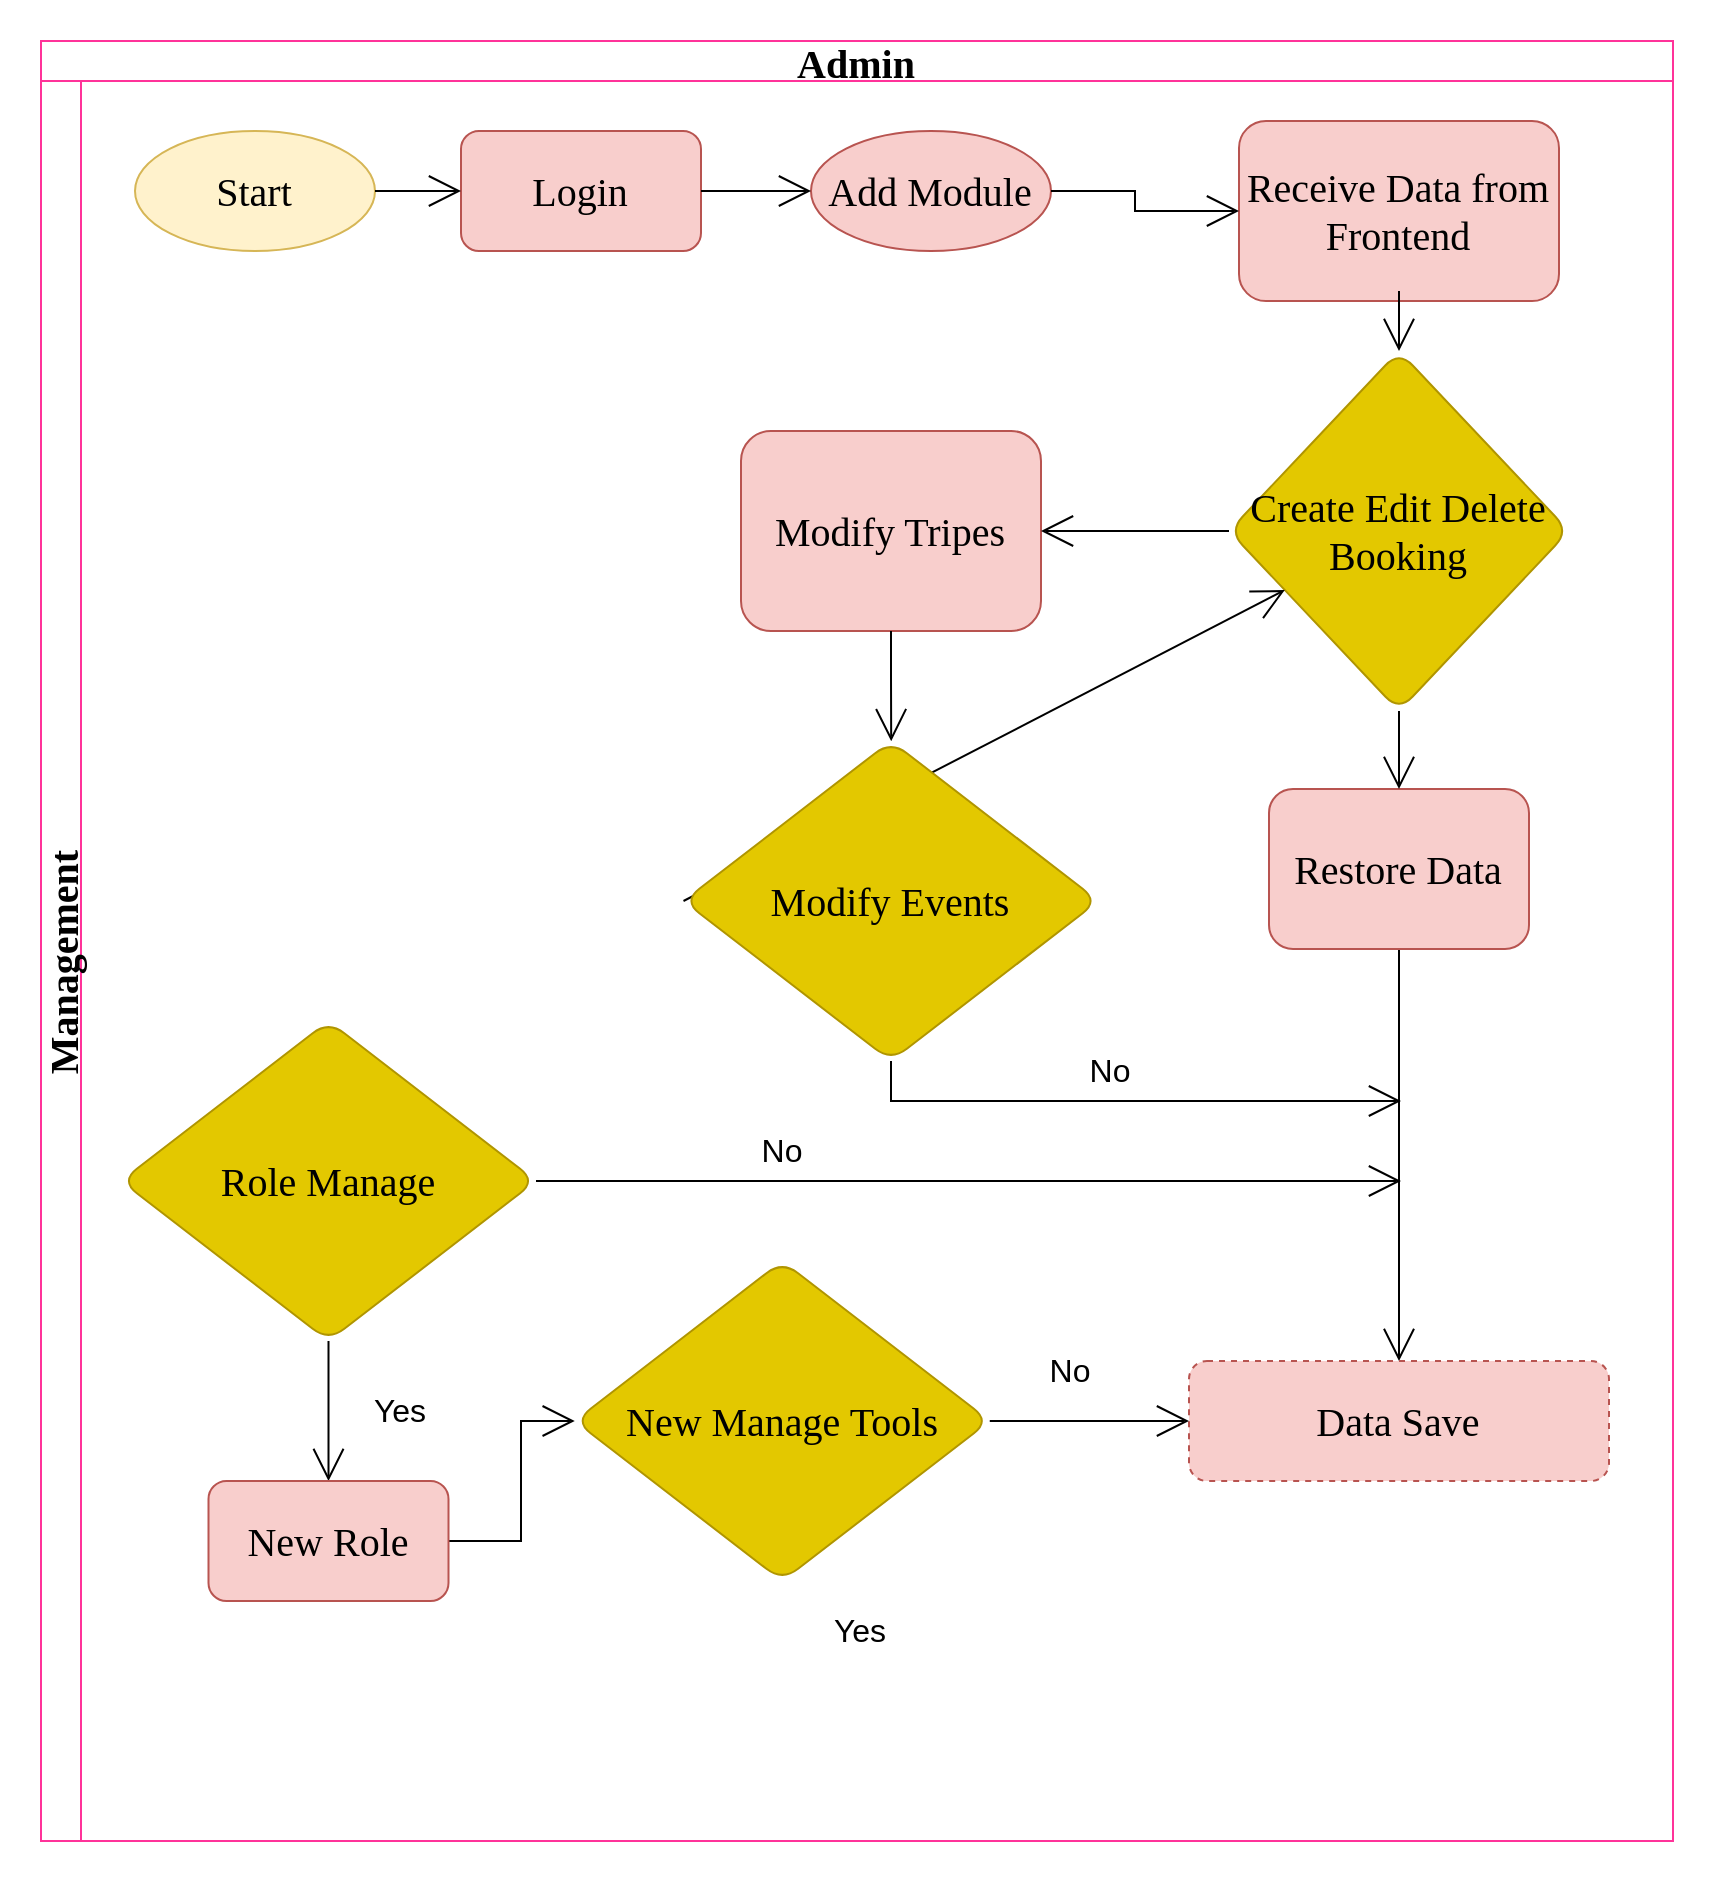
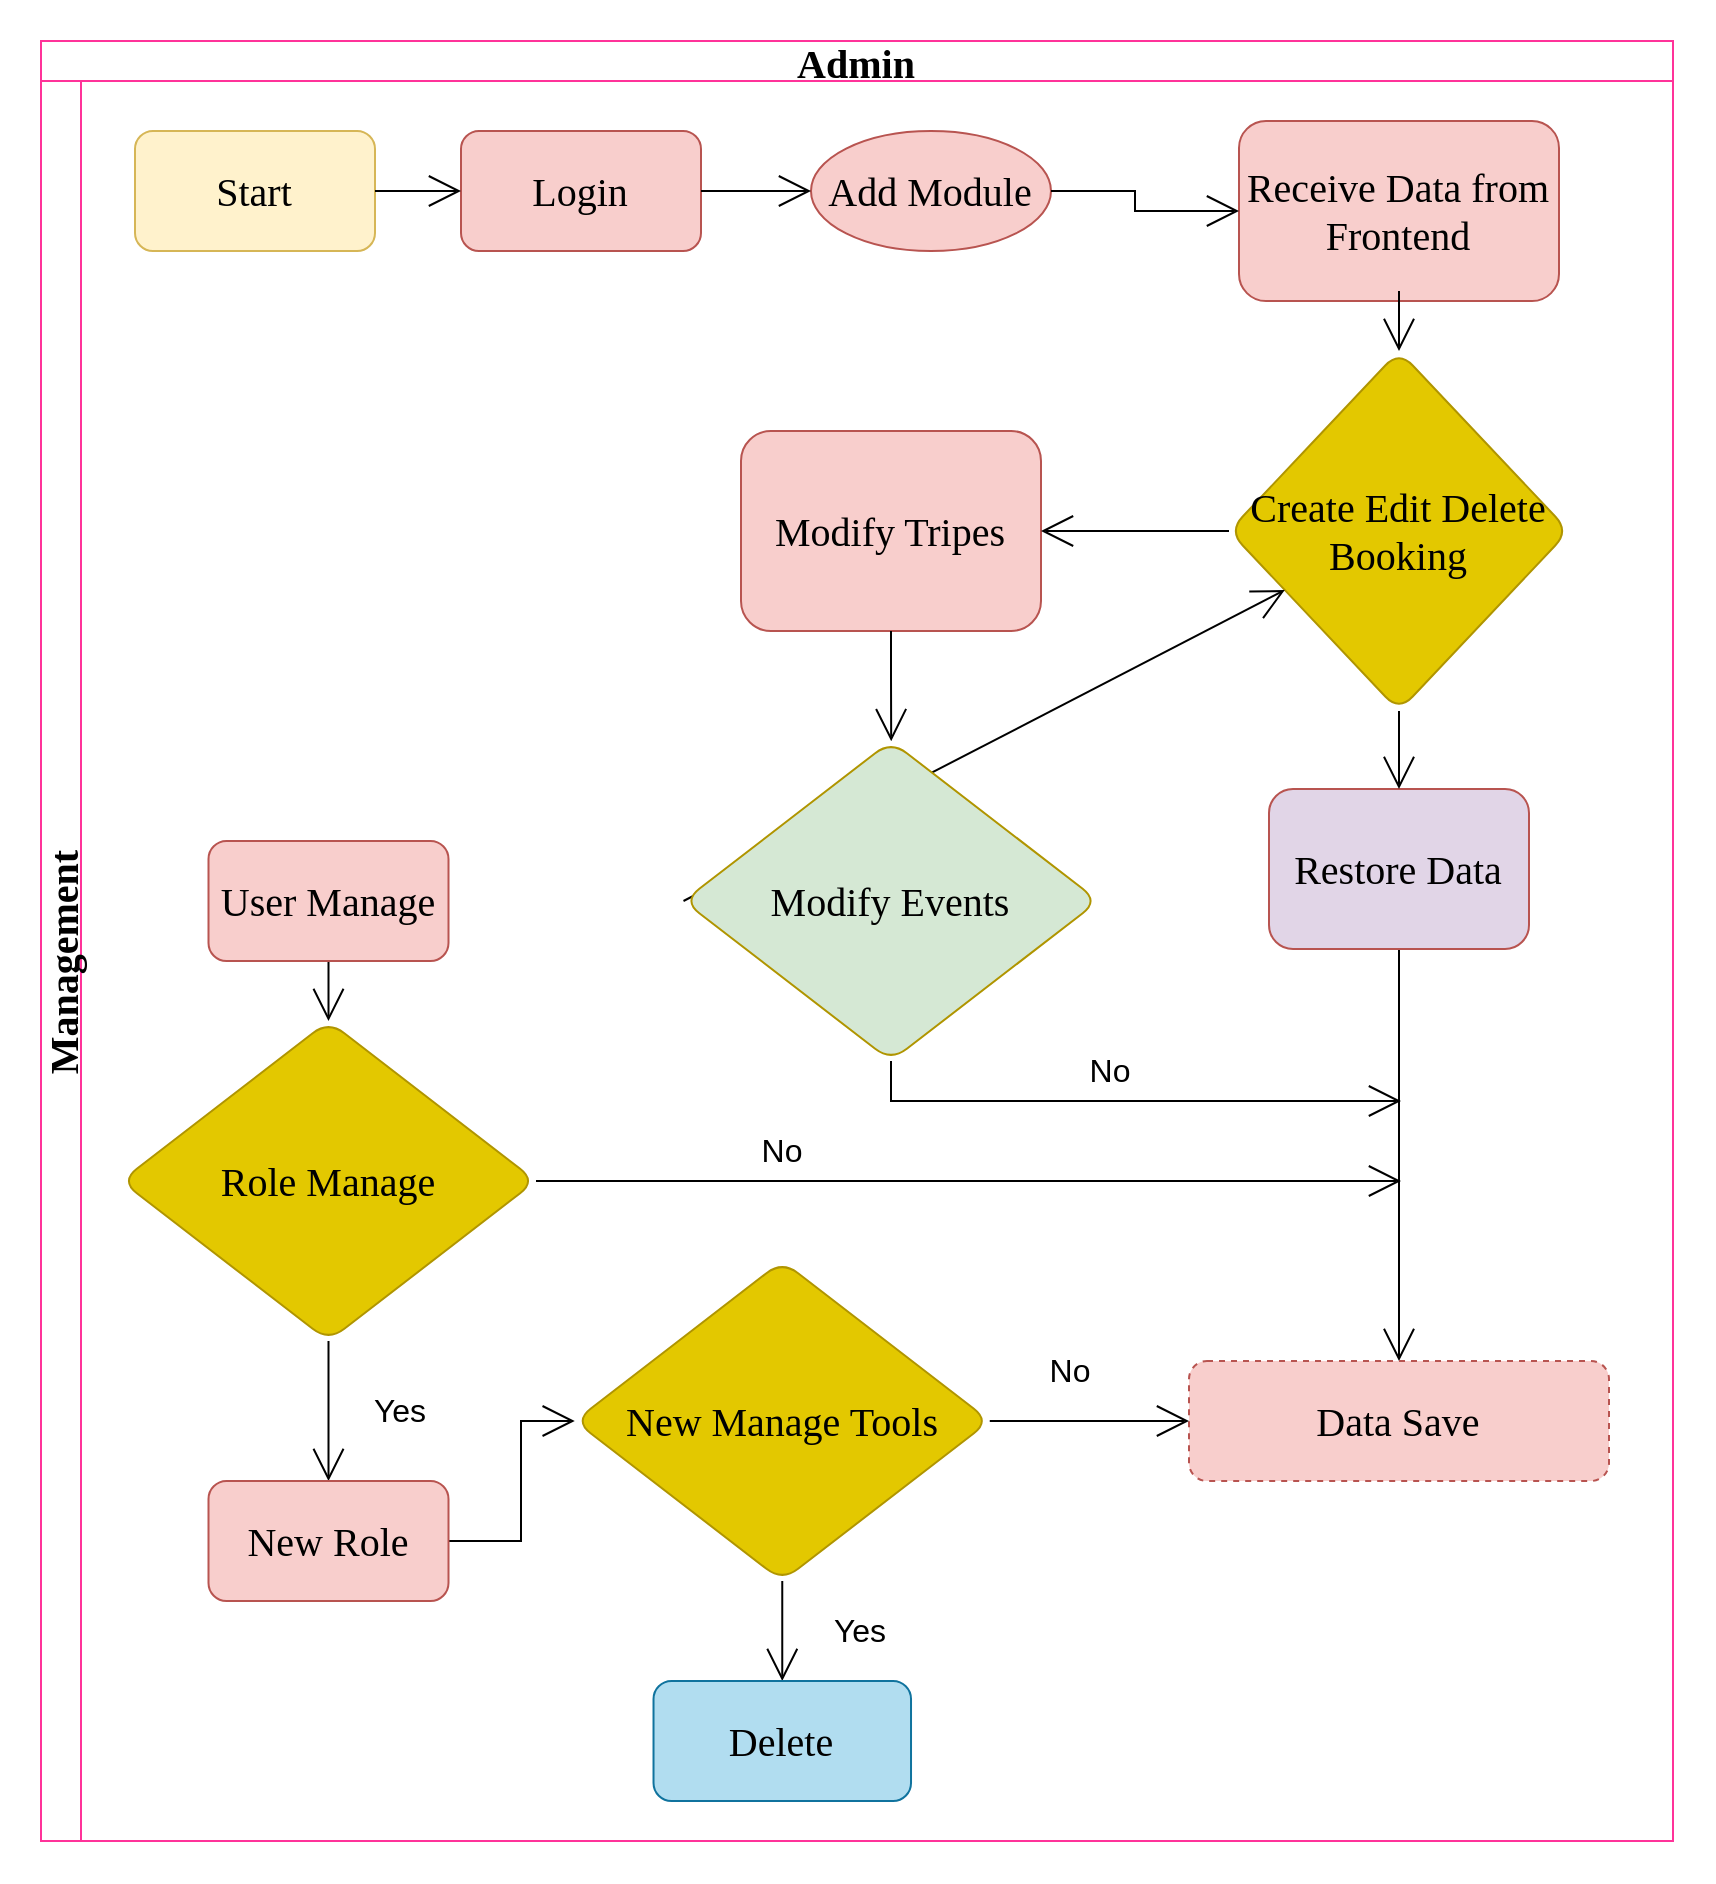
(255, 191) -> (255, 191)
(1399, 869) -> (1399, 869)
none -> (329, 901)
(891, 901) -> (891, 901)
none -> (329, 988)
none -> (782, 1628)
none -> (782, 1741)
